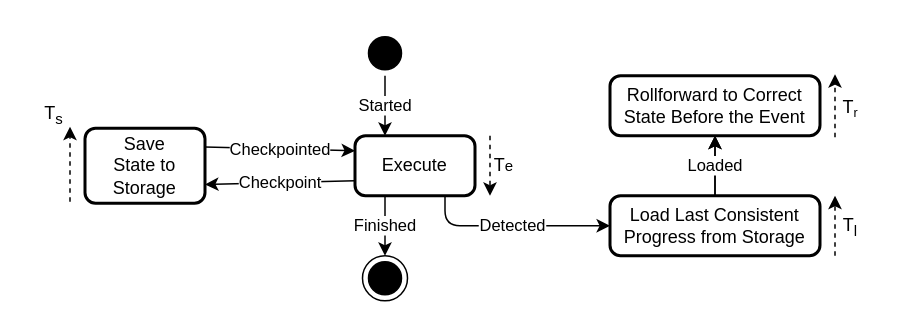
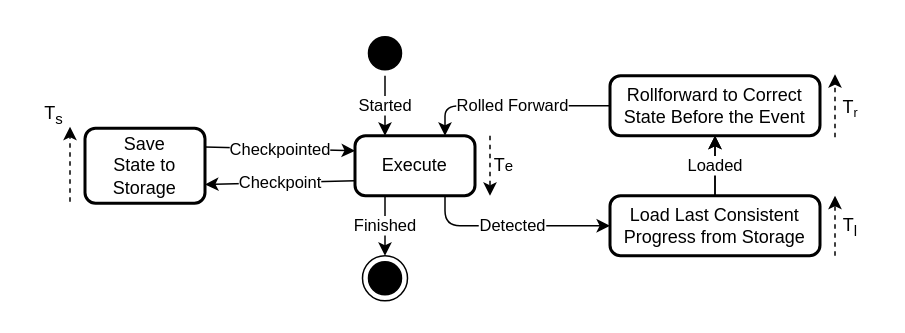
none -> (523, 106)
